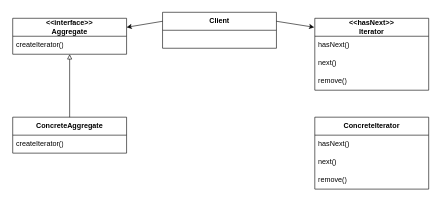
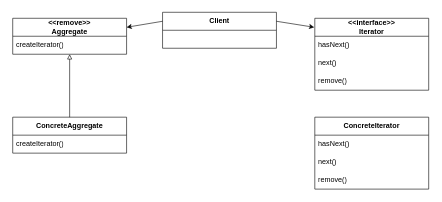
(69, 27) -> (69, 27)
(372, 27) -> (372, 27)
